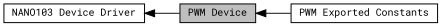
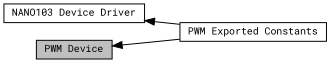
(167, 13) -> (167, 23)
